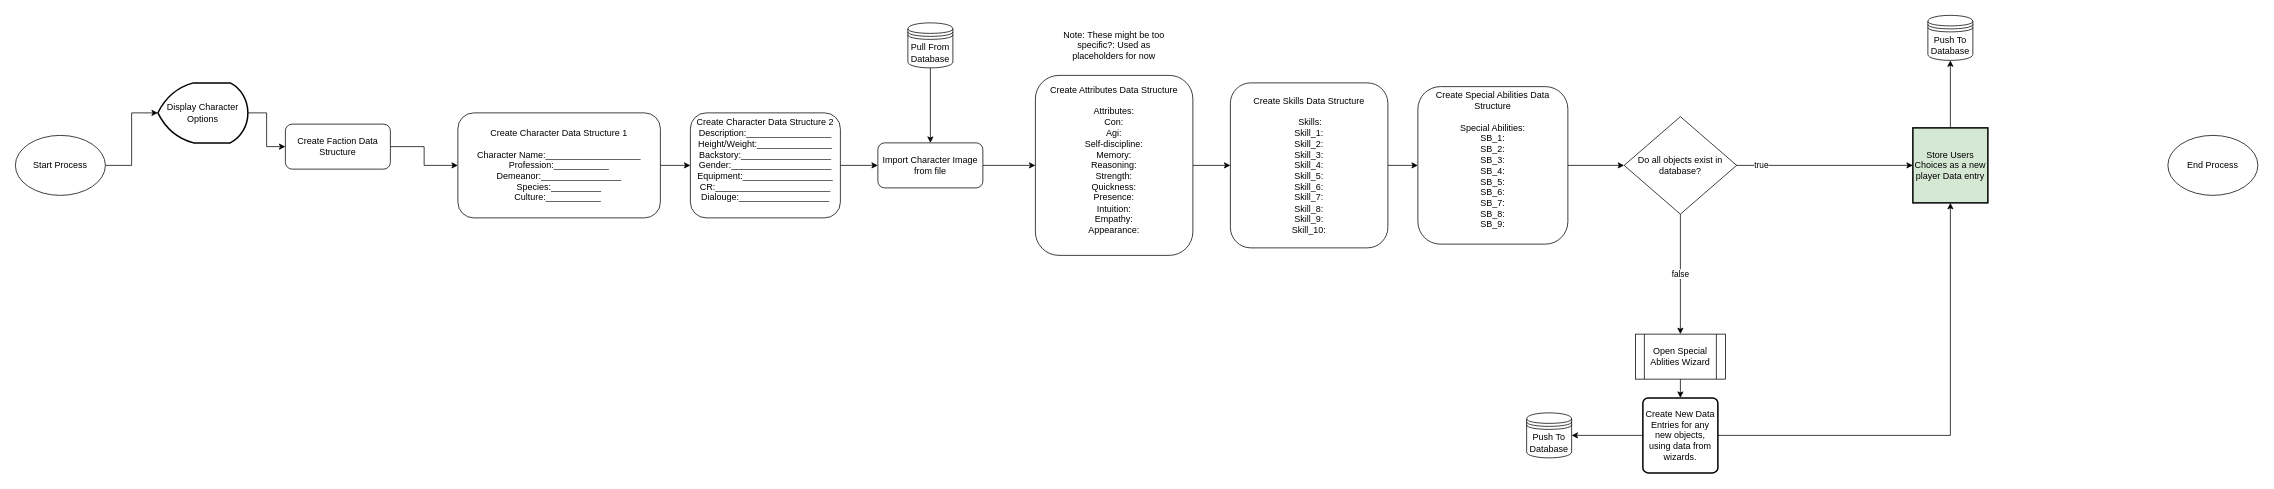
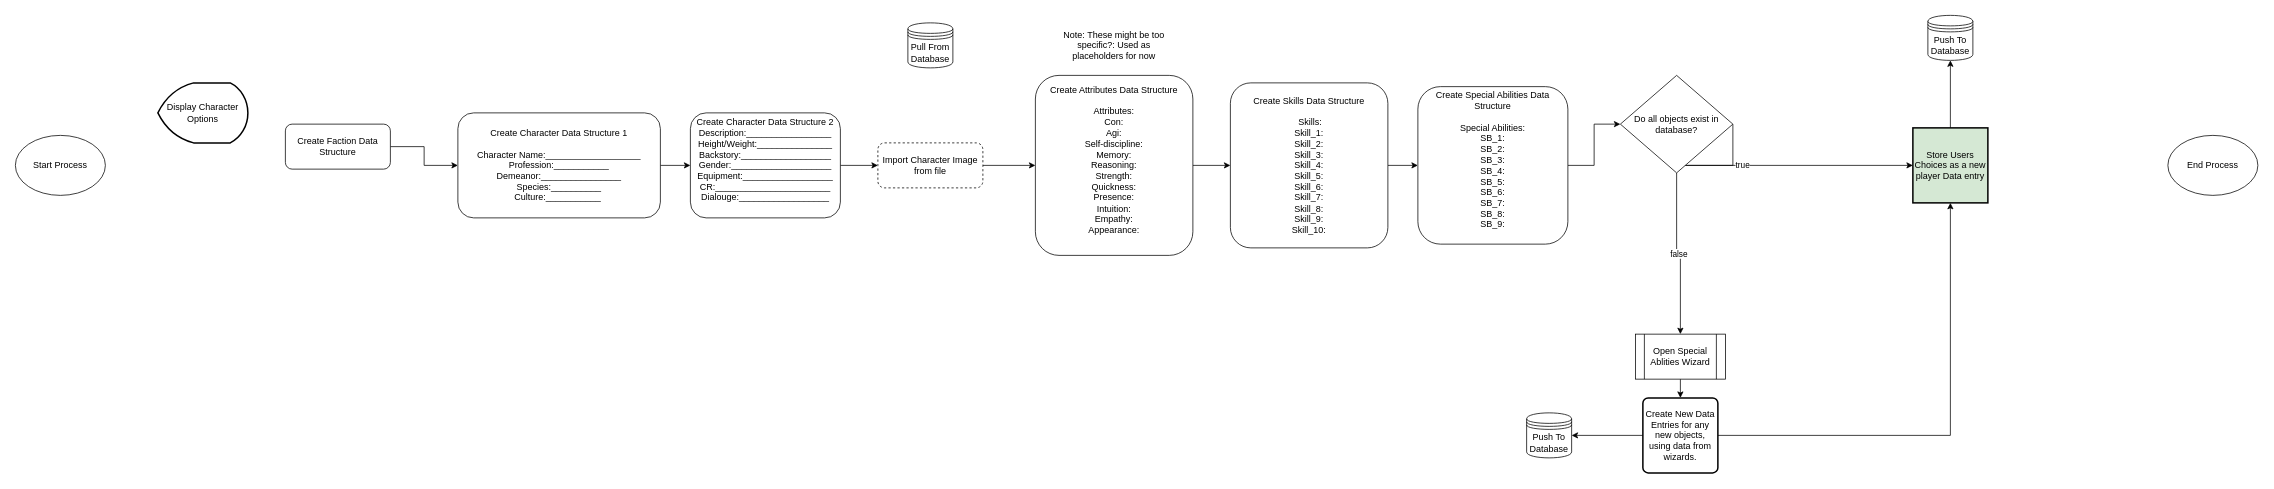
(930, 103) -> none
(267, 134) -> none
(132, 152) -> none
(930, 165) -> (930, 165)
(1680, 165) -> (1677, 124)
